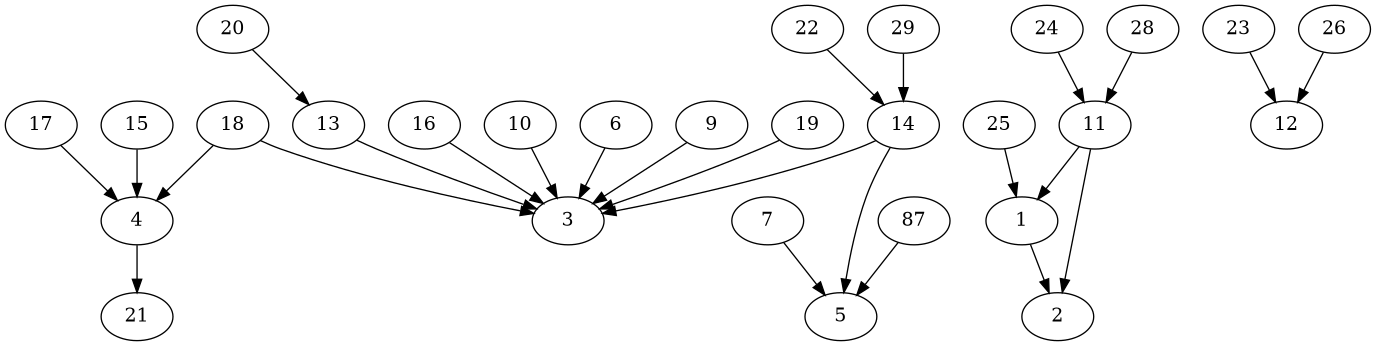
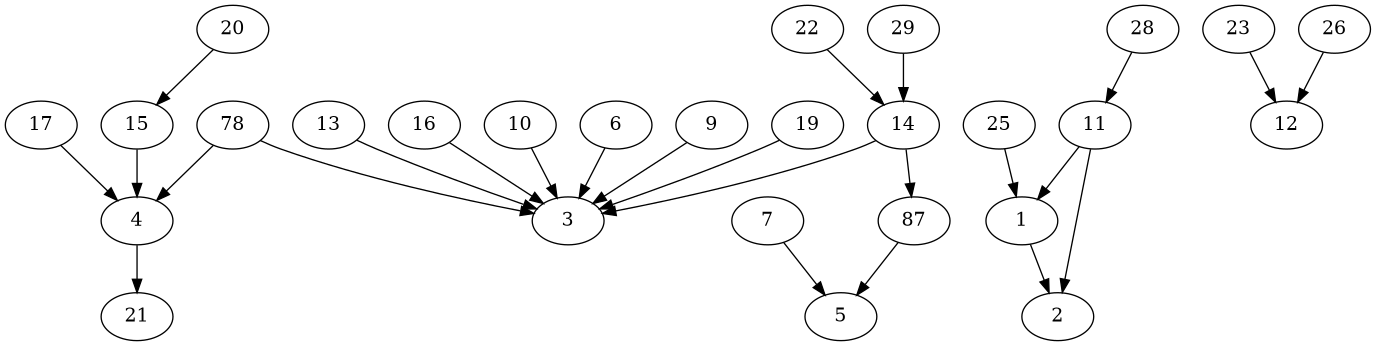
(1047, 29) -> none
(276, 72) -> (190, 72)
(233, 125) -> (233, 125)
(861, 211) -> (908, 166)
